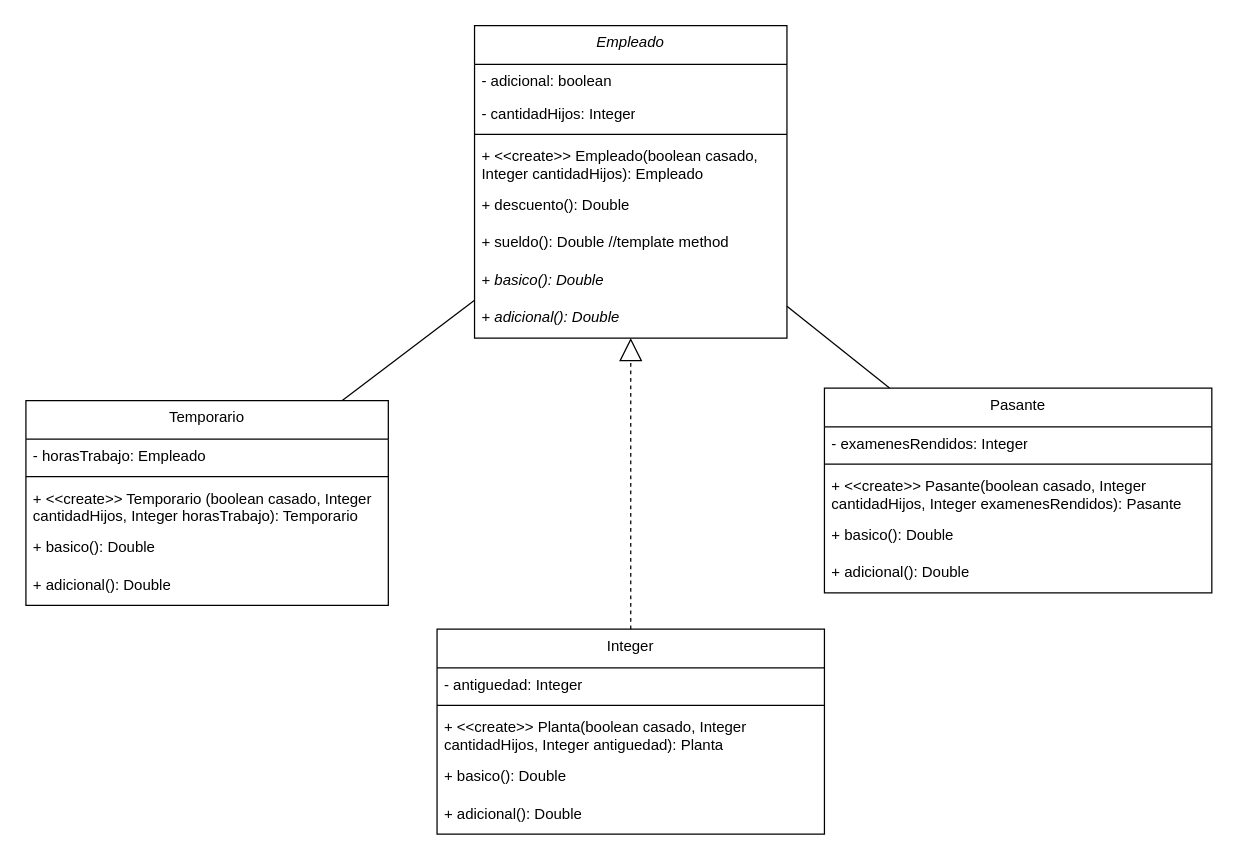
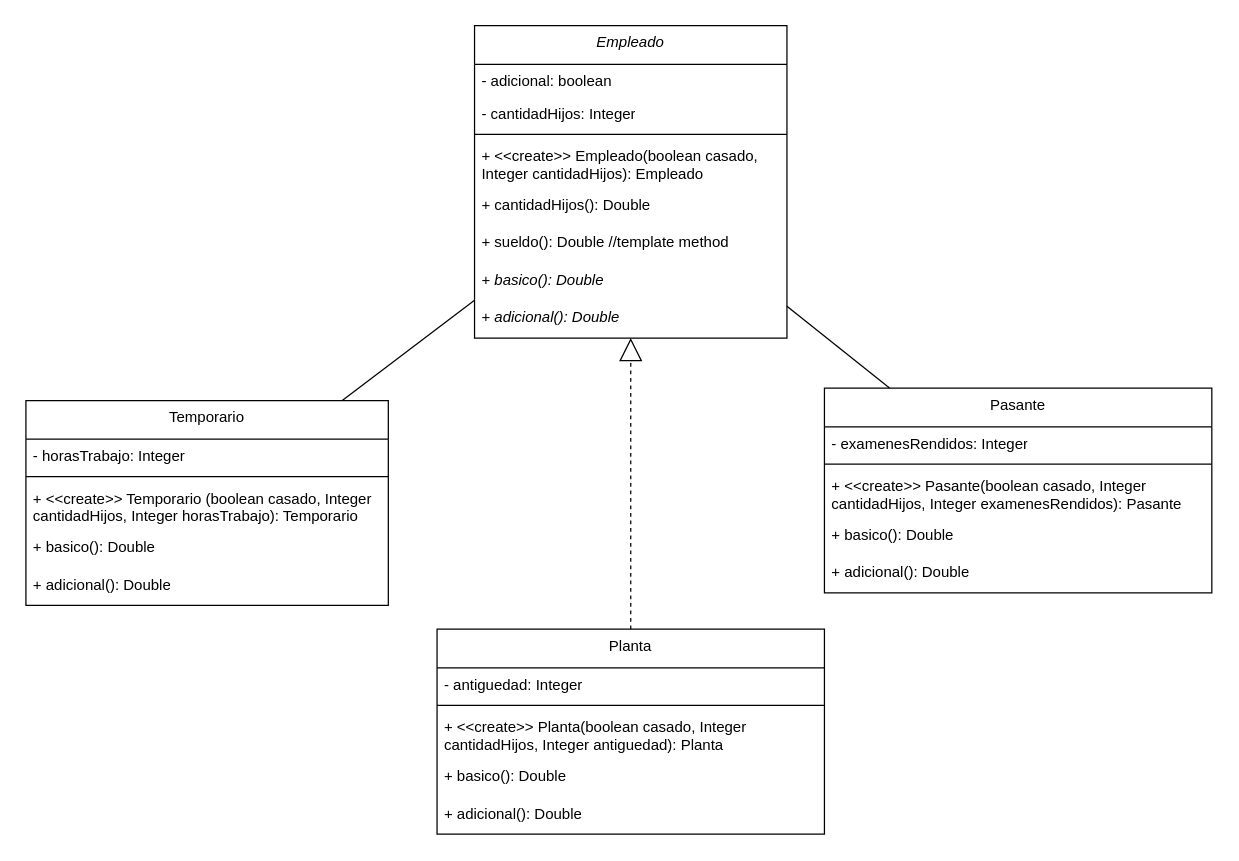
(562, 206) -> (575, 206)
(126, 457) -> (124, 457)
(631, 647) -> (631, 647)
